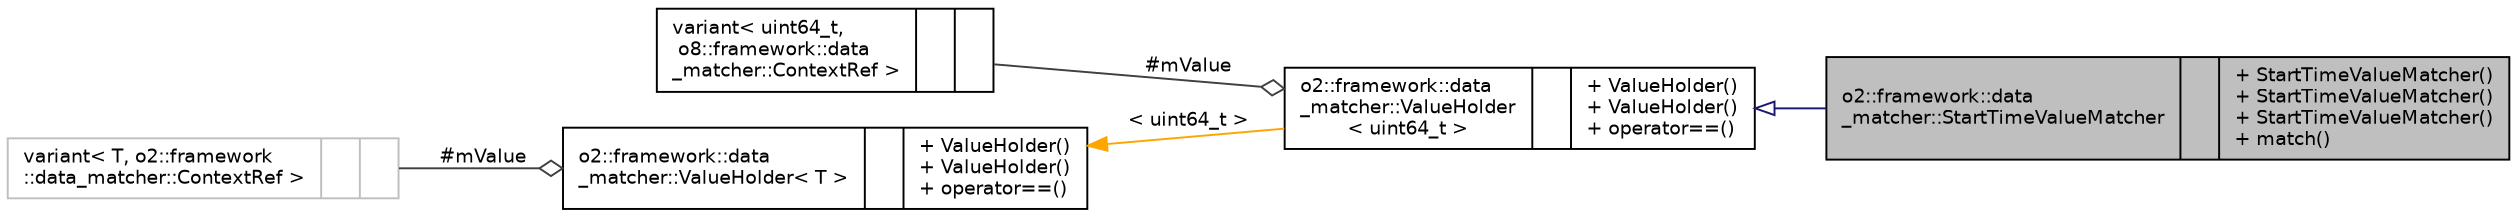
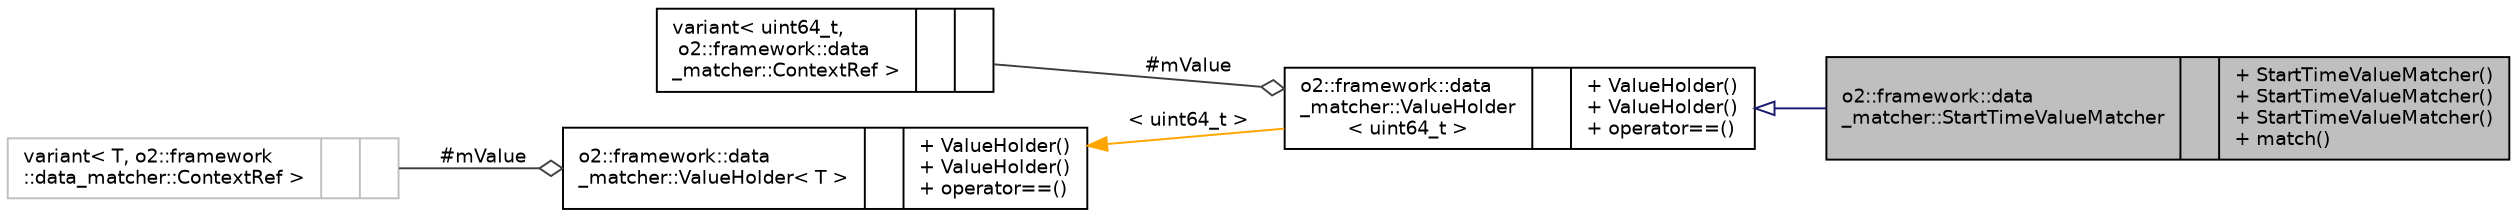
(772, 49) -> (772, 49)
